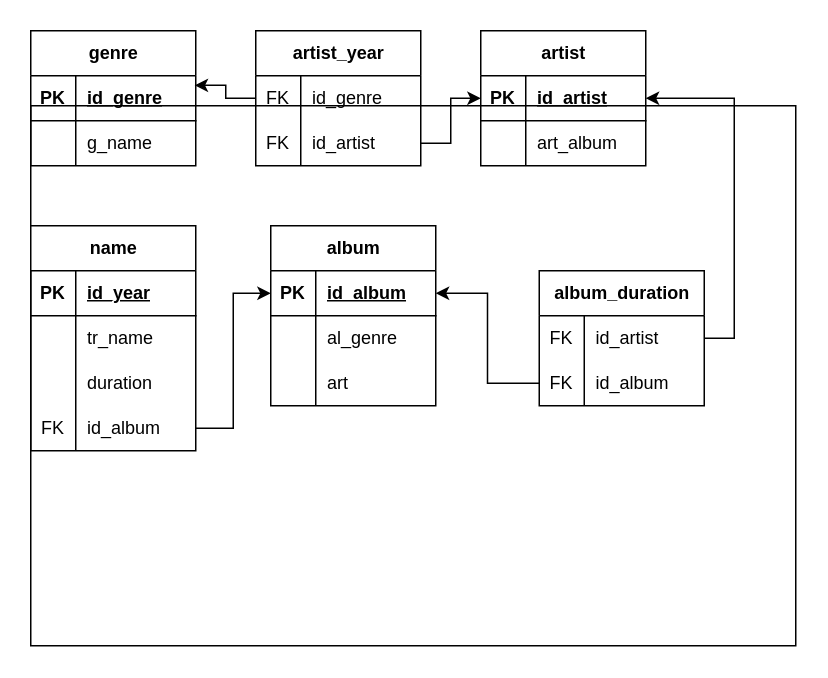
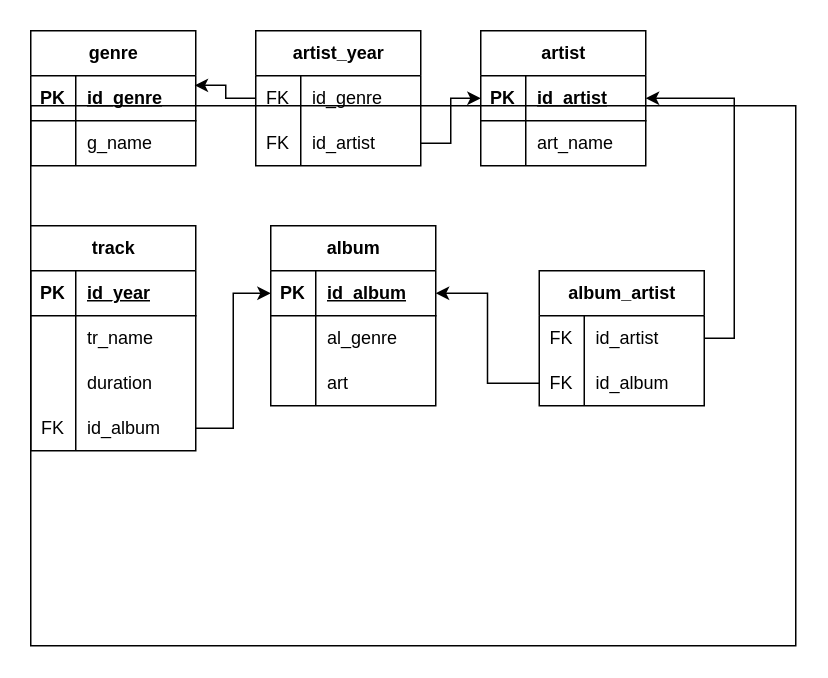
(581, 143) -> (578, 143)
(114, 248) -> (114, 248)
(623, 293) -> (623, 293)
